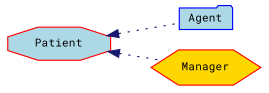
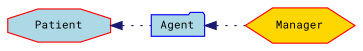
(141, 57) -> (231, 26)
